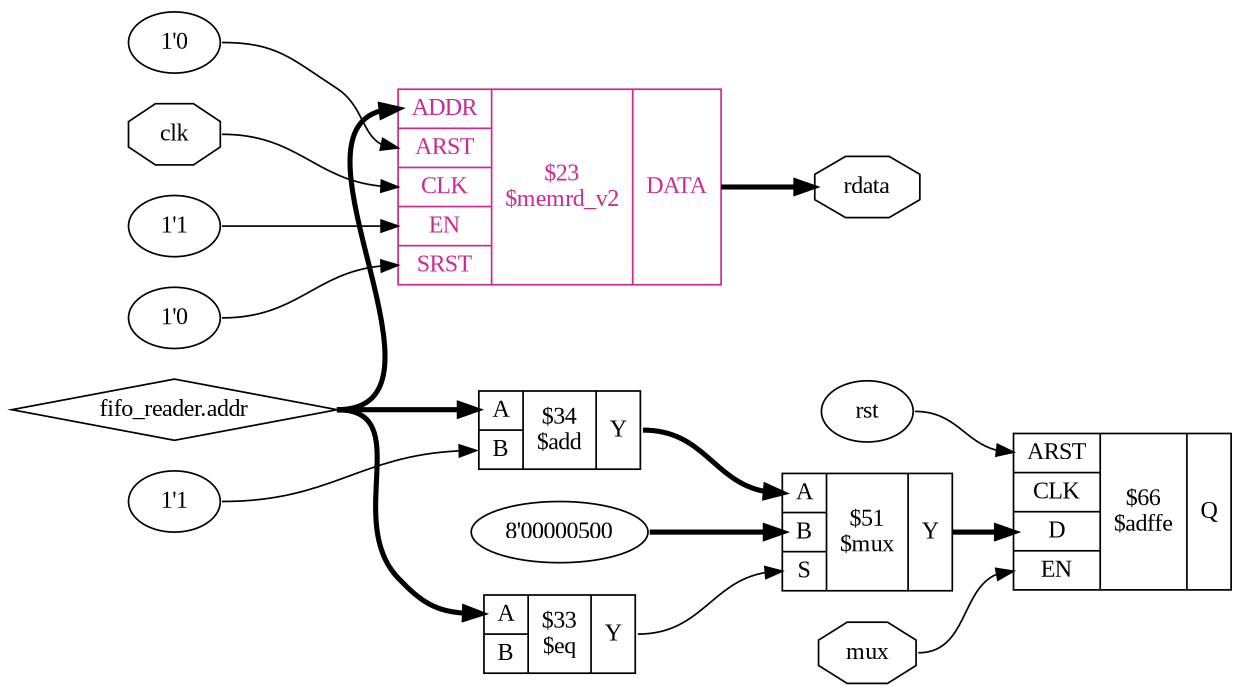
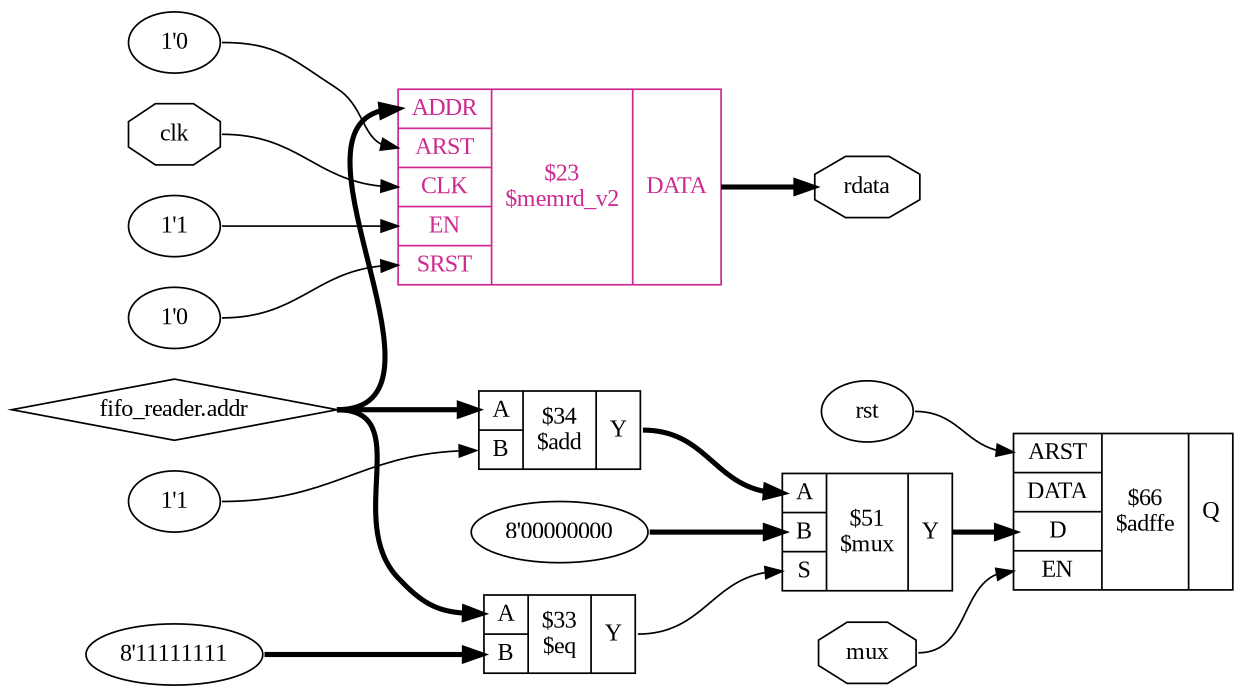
(1057, 491) -> (1058, 491)
(560, 532) -> (560, 532)
none -> (174, 655)
